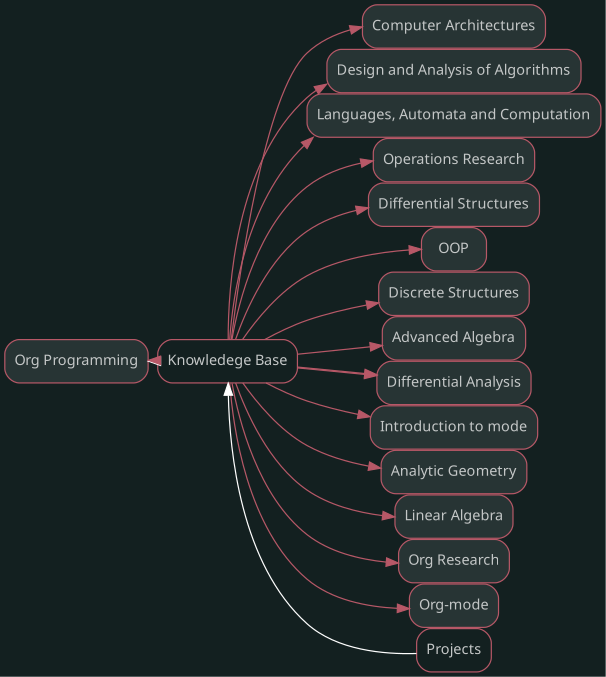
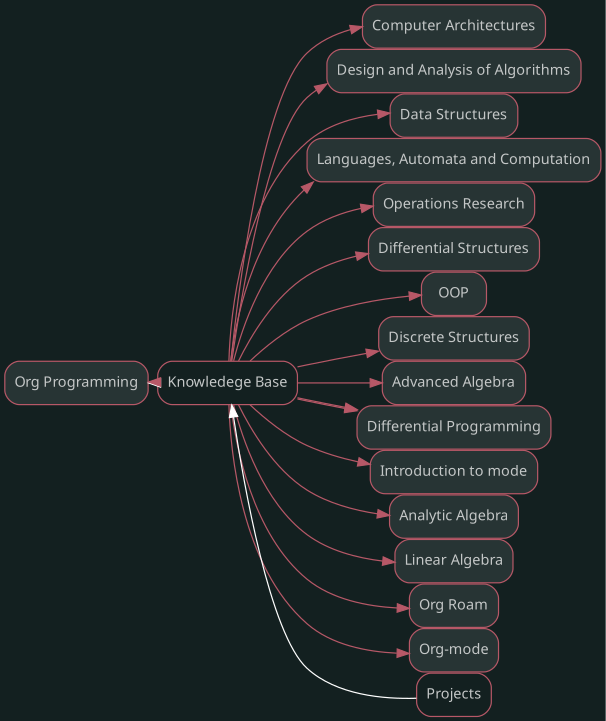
none -> (454, 116)
(454, 383) -> (454, 427)
(454, 472) -> (454, 517)
(454, 561) -> (454, 606)
